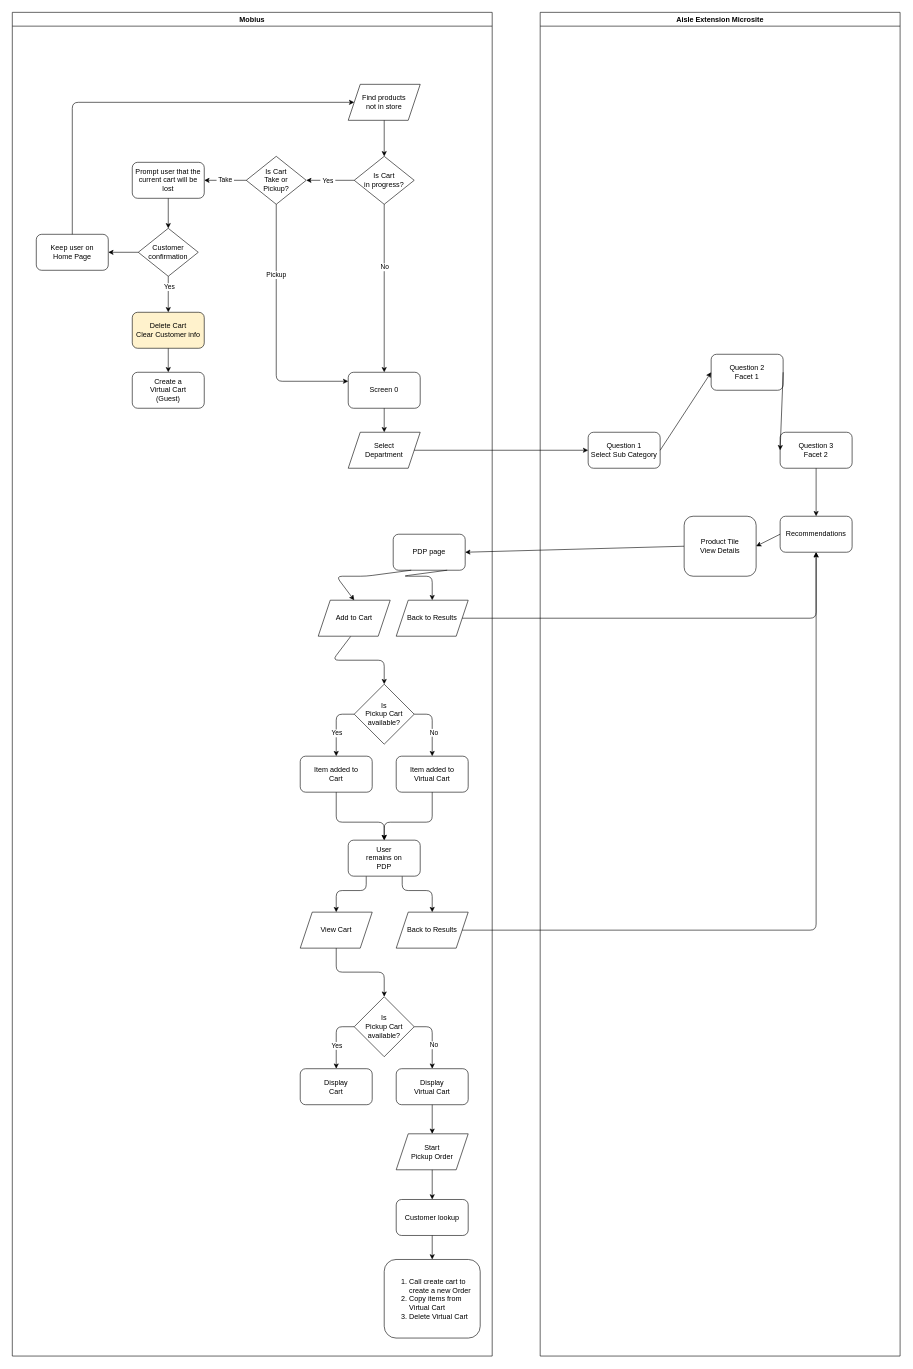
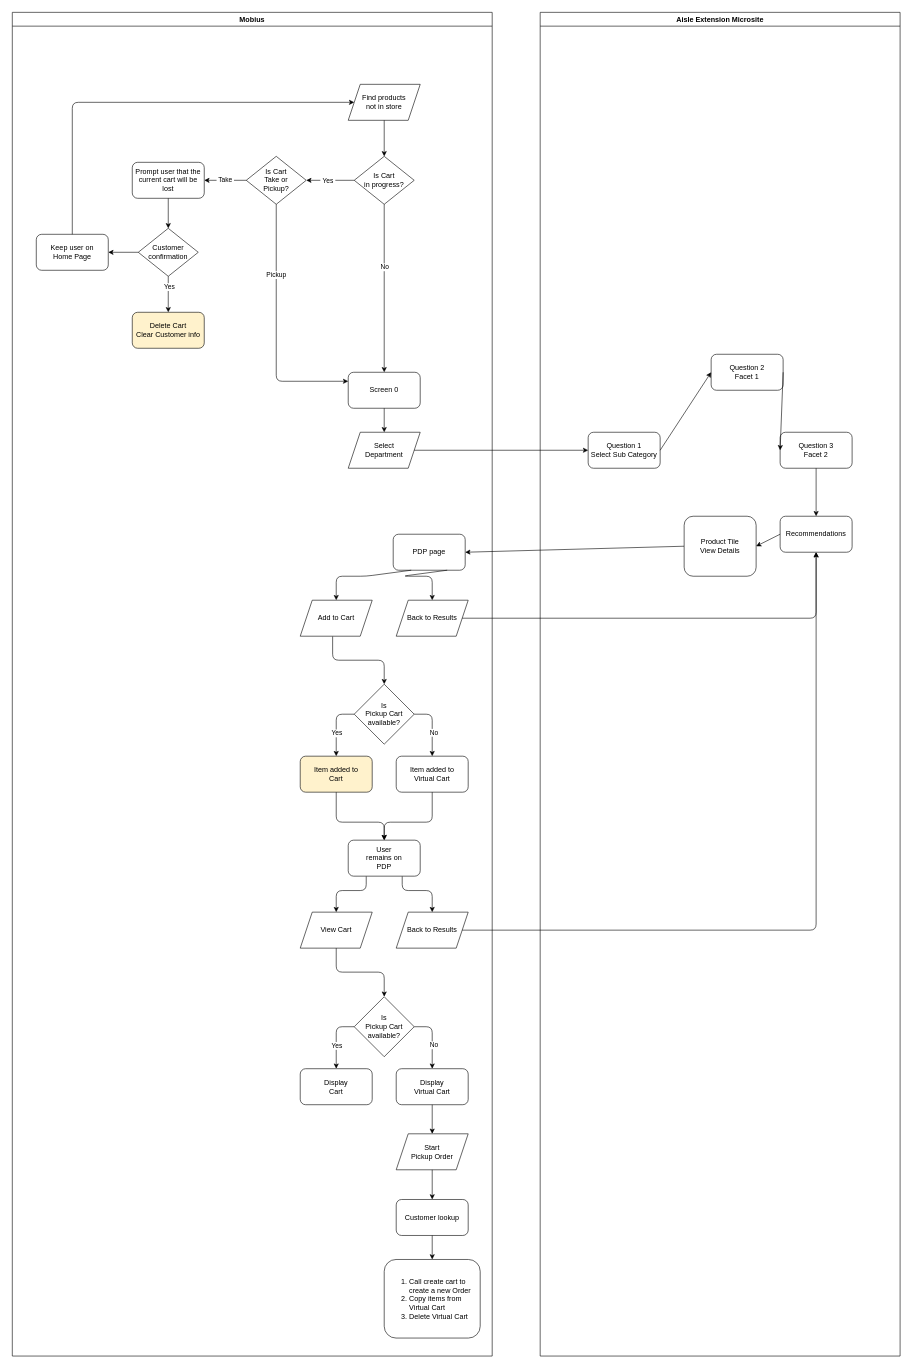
(168, 366) -> none
(168, 390) -> none
(354, 618) -> (336, 618)
(336, 774) -> (336, 774)
